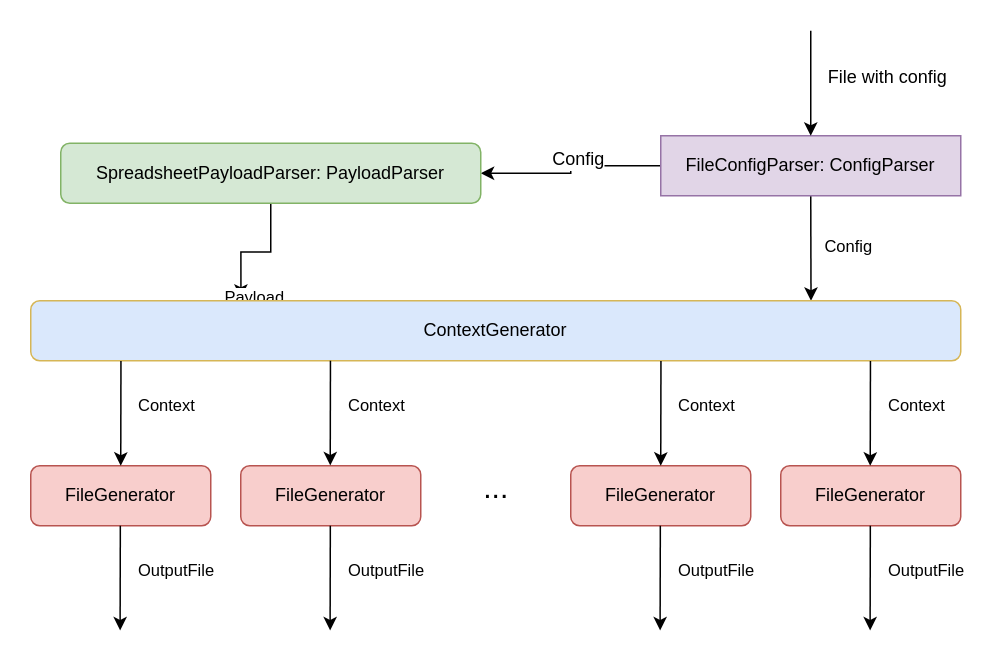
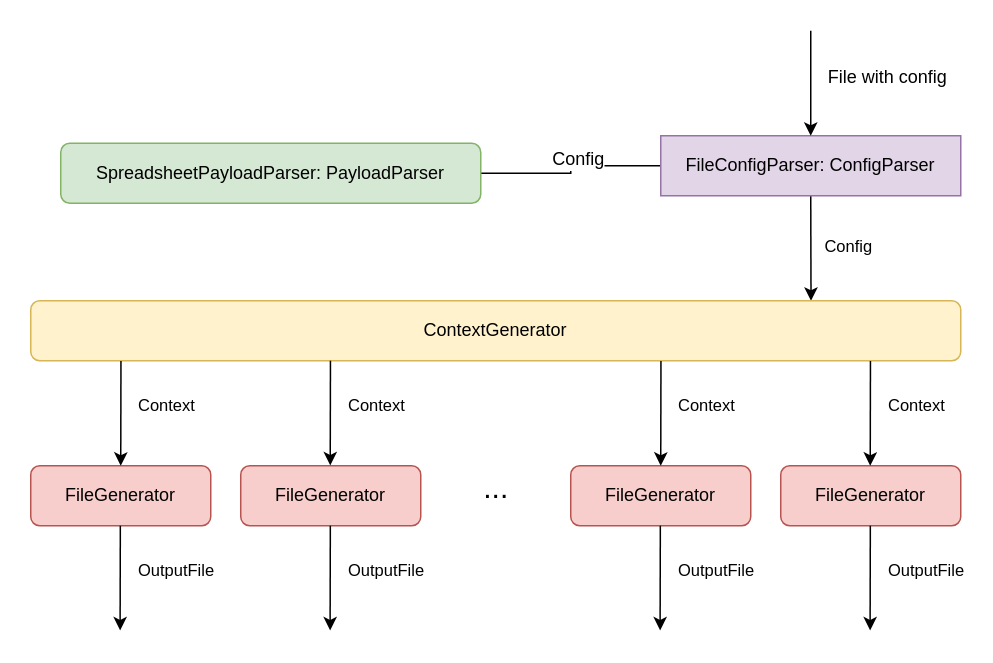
(492, 173) -> (487, 173)
(263, 252) -> none
(496, 331) -> (496, 331)
